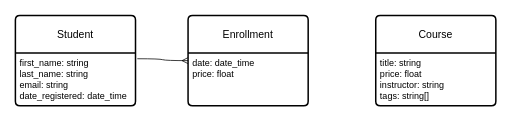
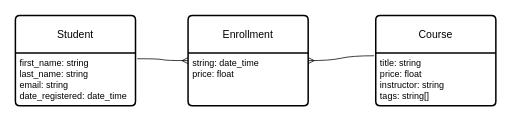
none -> (341, 58)
(227, 69) -> (231, 69)
